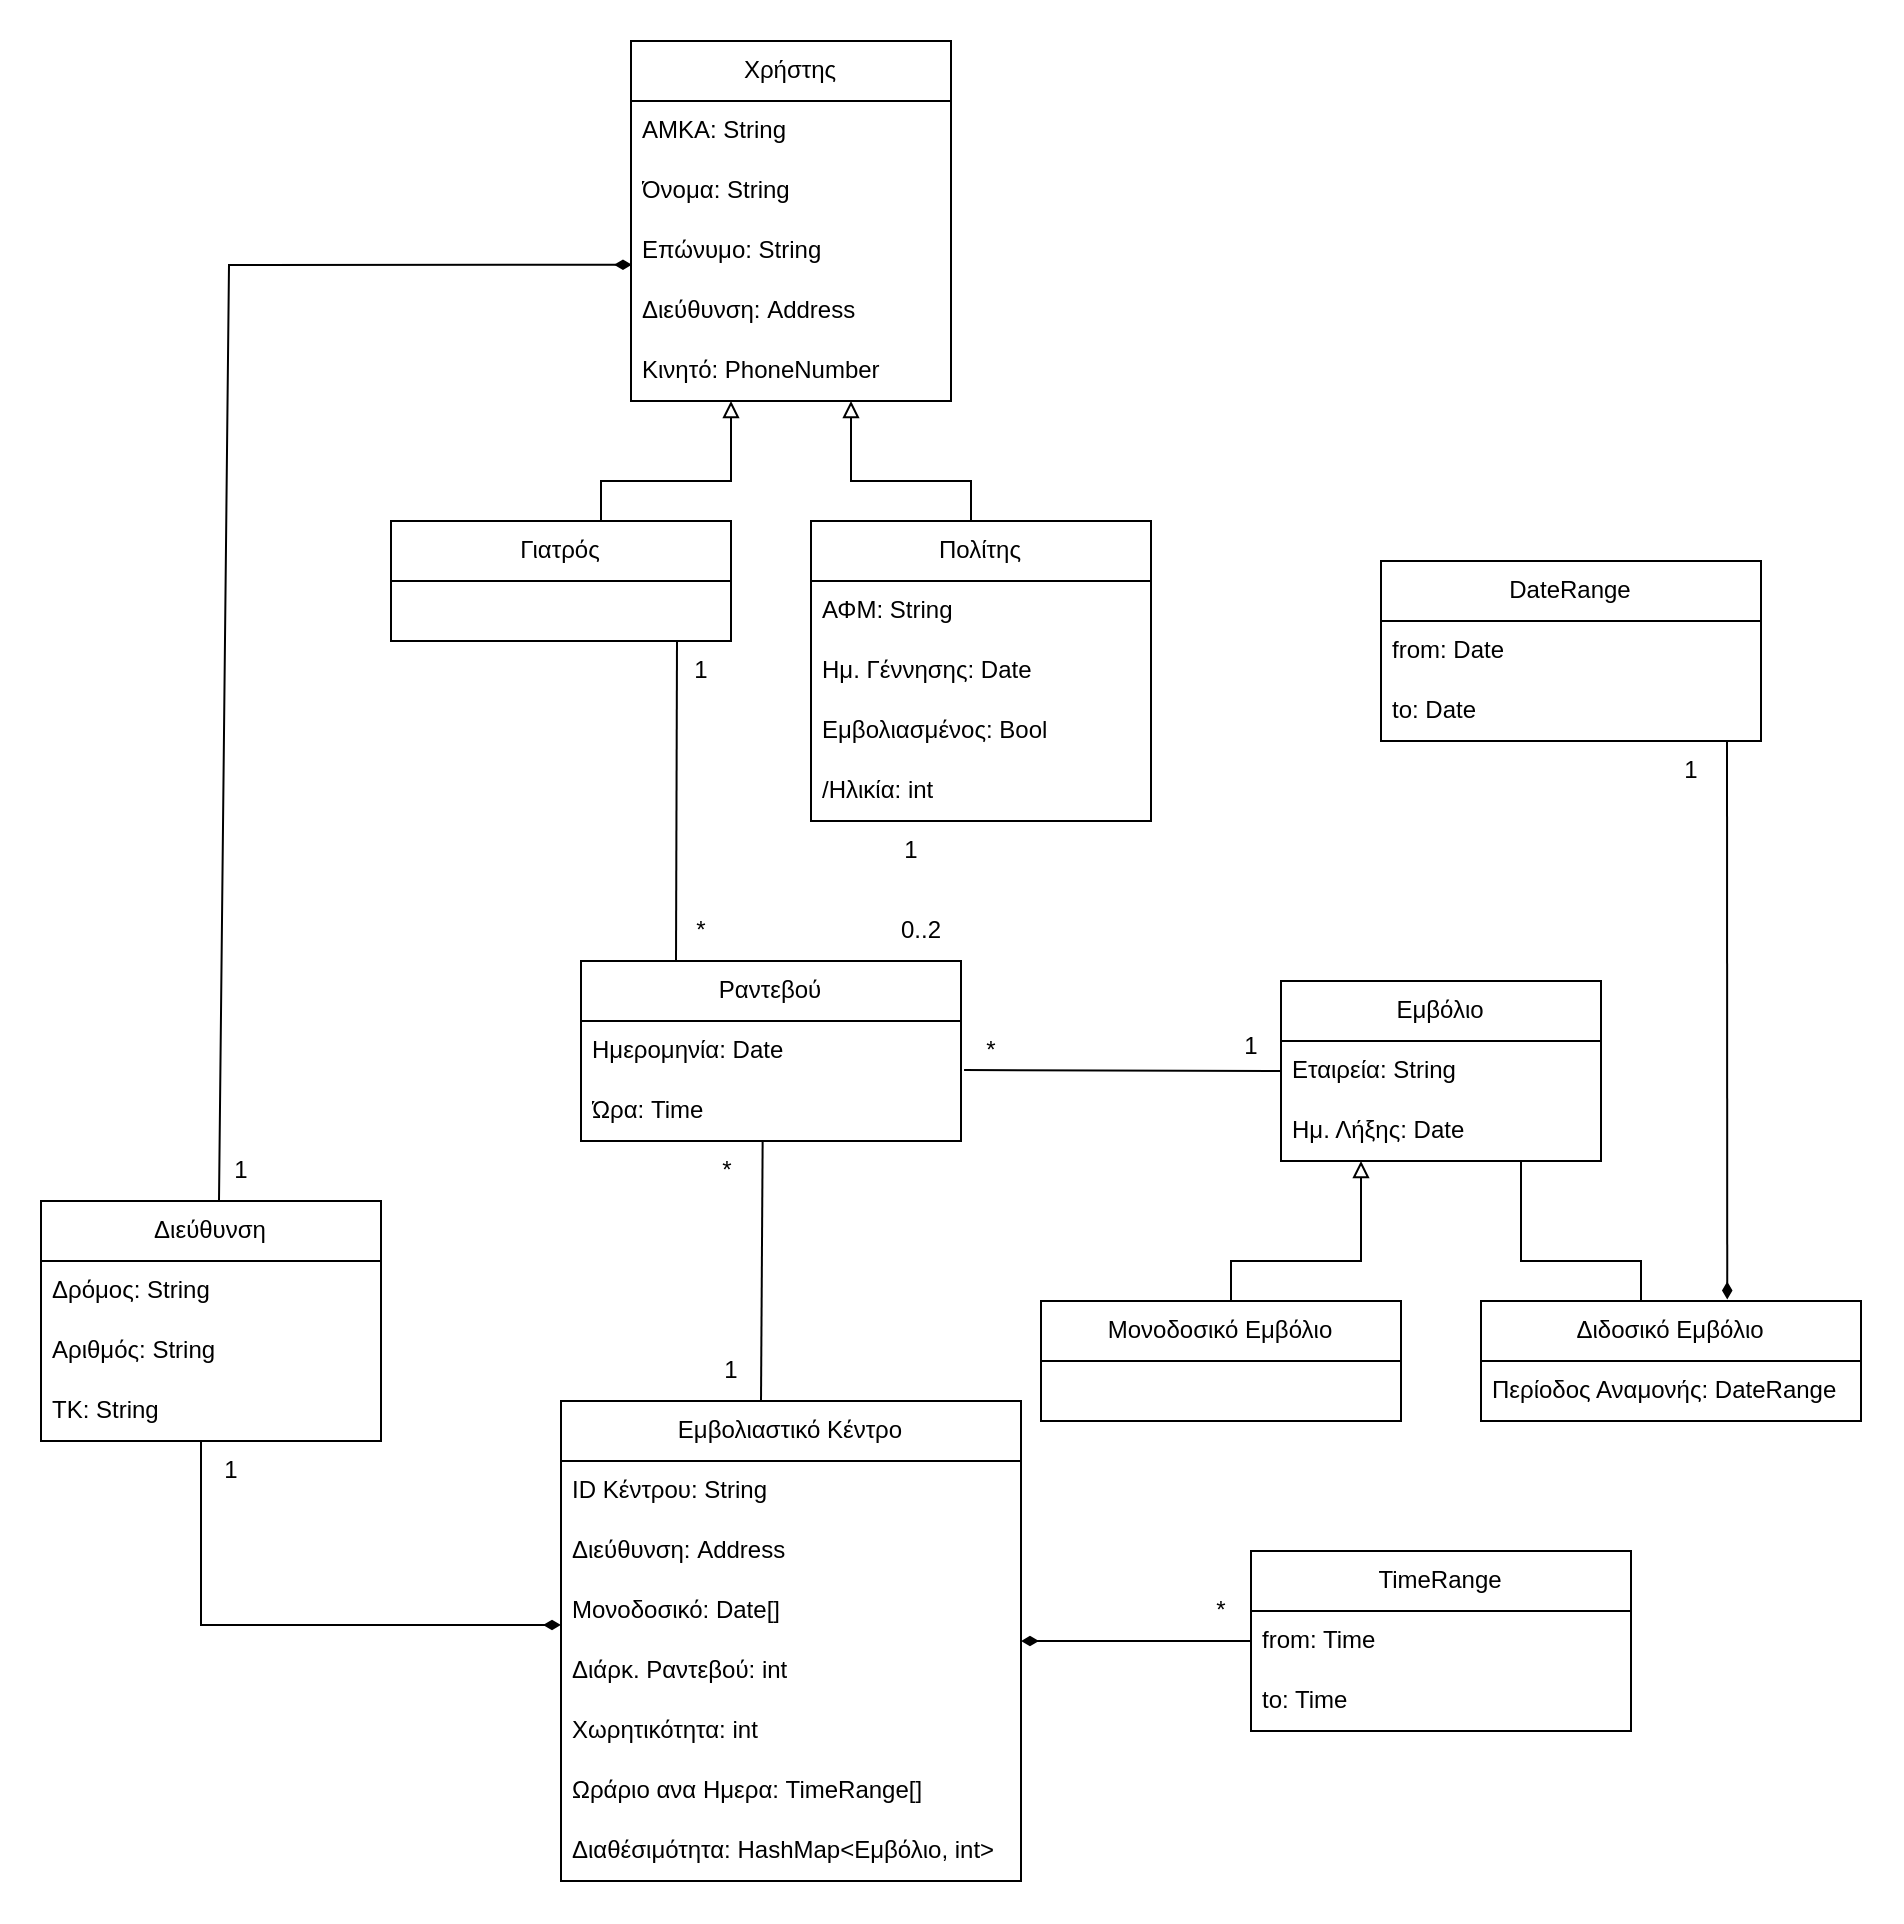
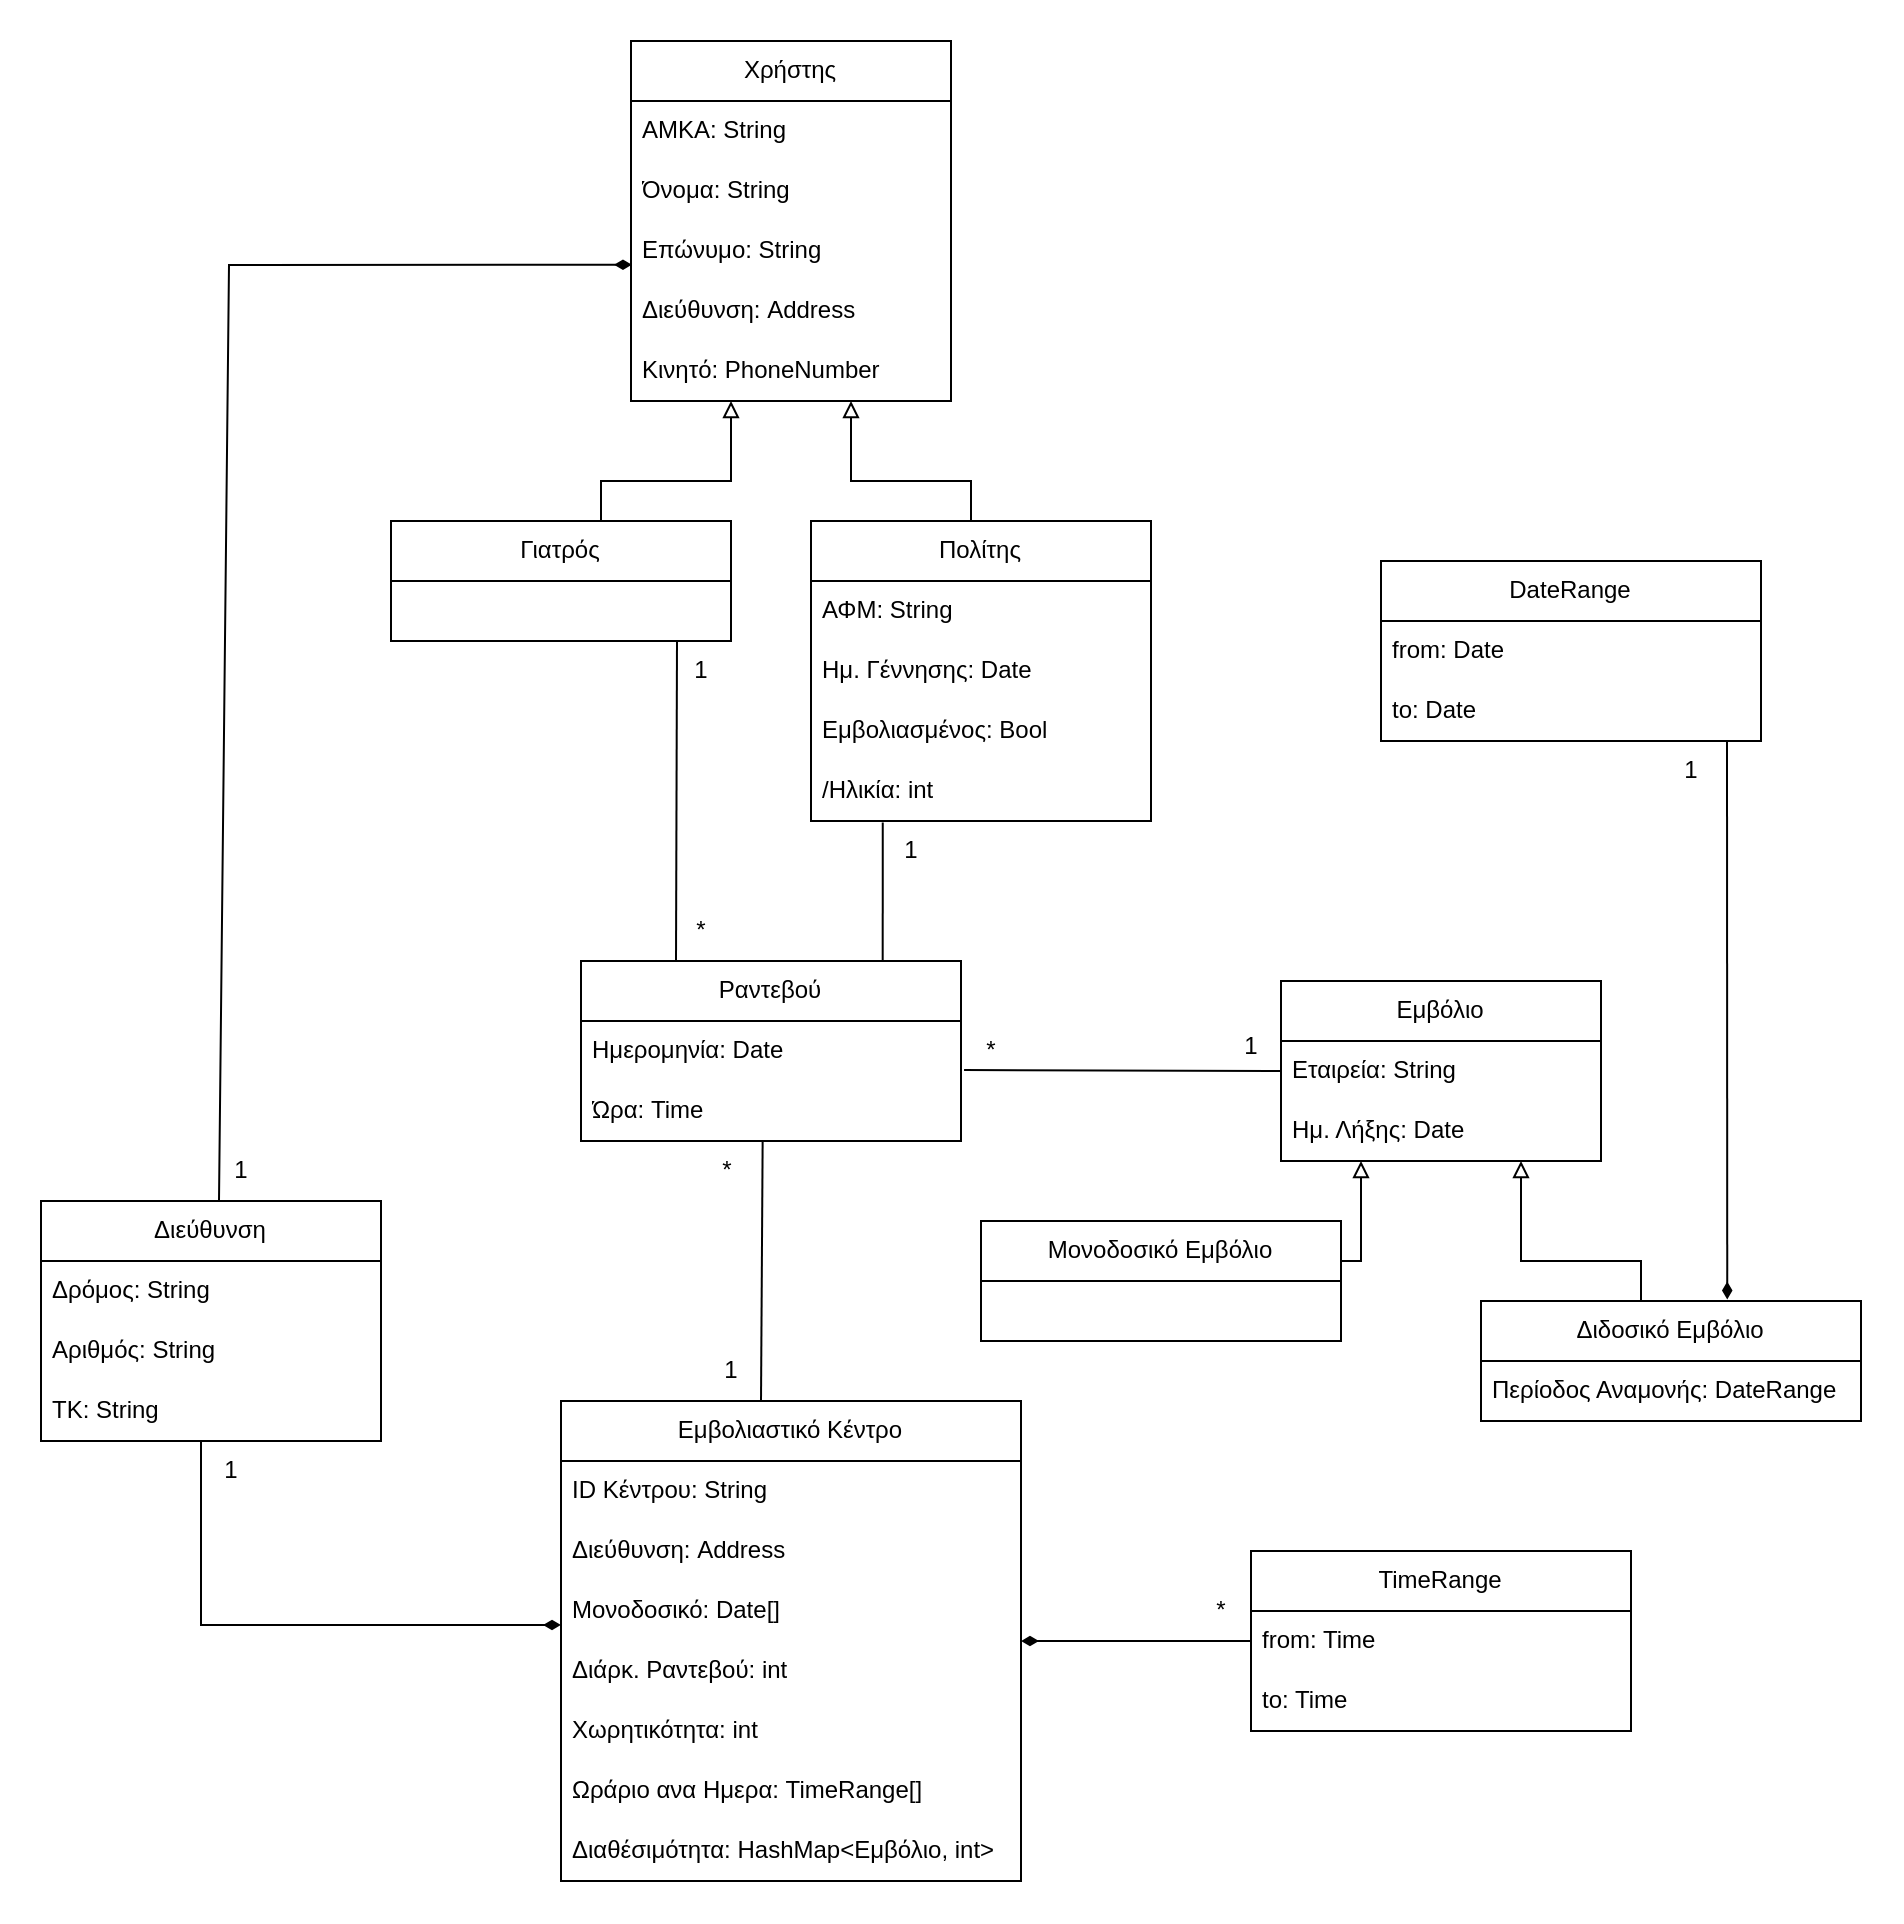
none -> (883, 893)
(921, 931) -> none
(1521, 1172) -> (1521, 1178)
(1221, 1361) -> (1161, 1281)
